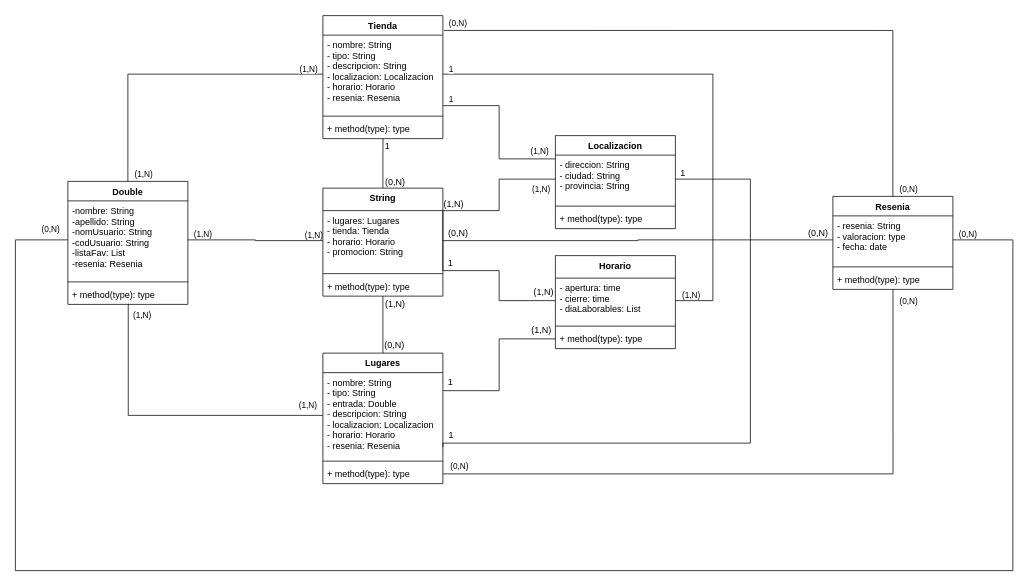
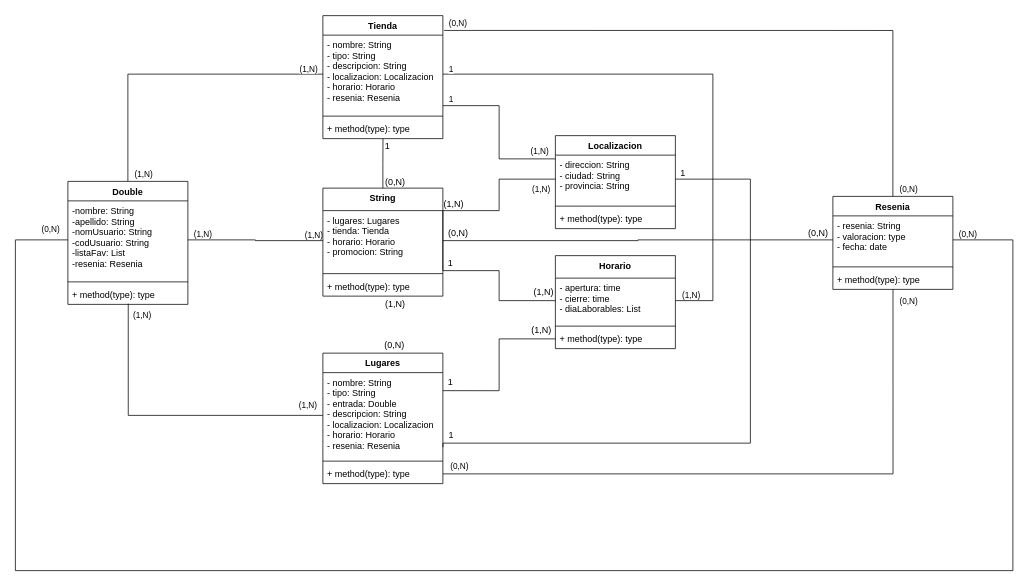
(383, 325) -> none
